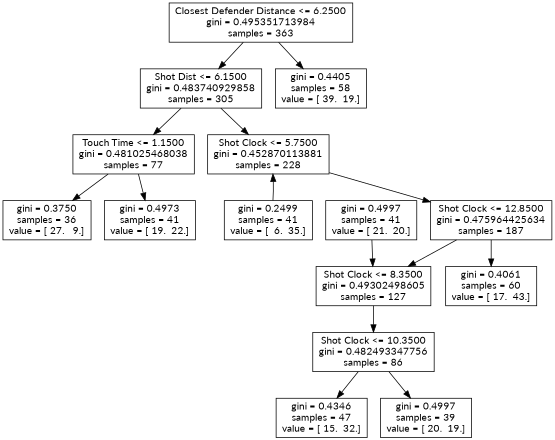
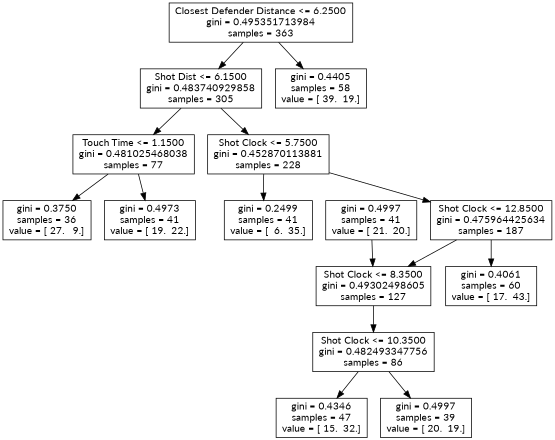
(273, 191) -> (263, 183)
